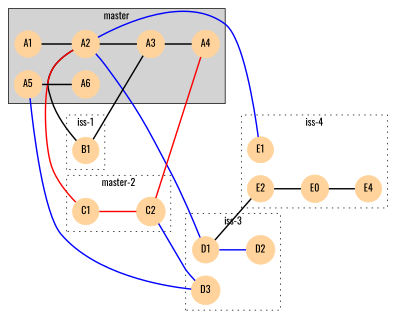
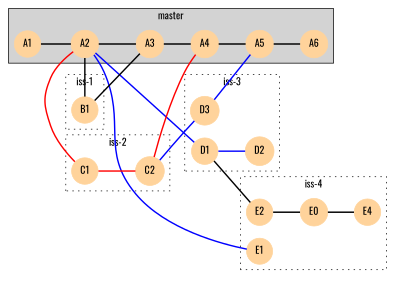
none -> (232, 44)
(119, 183) -> (118, 143)
